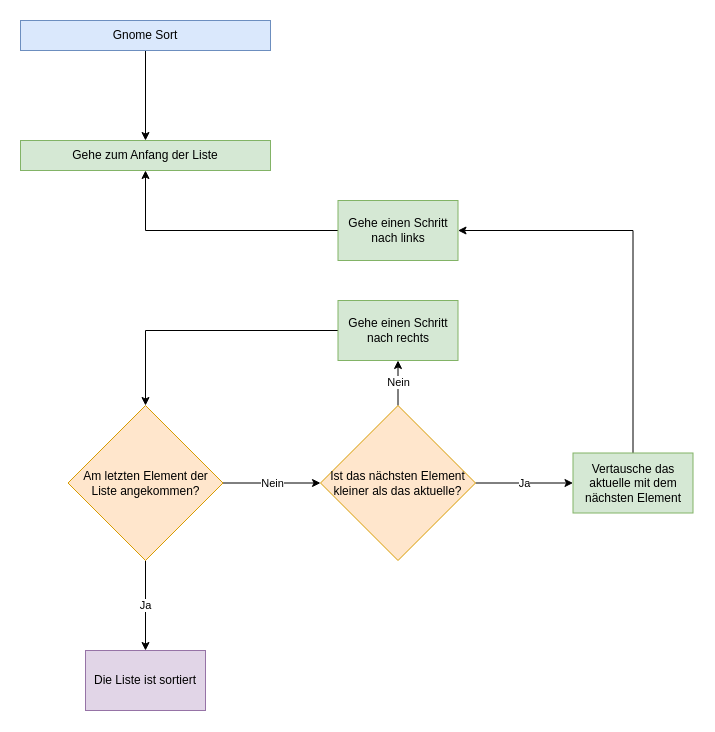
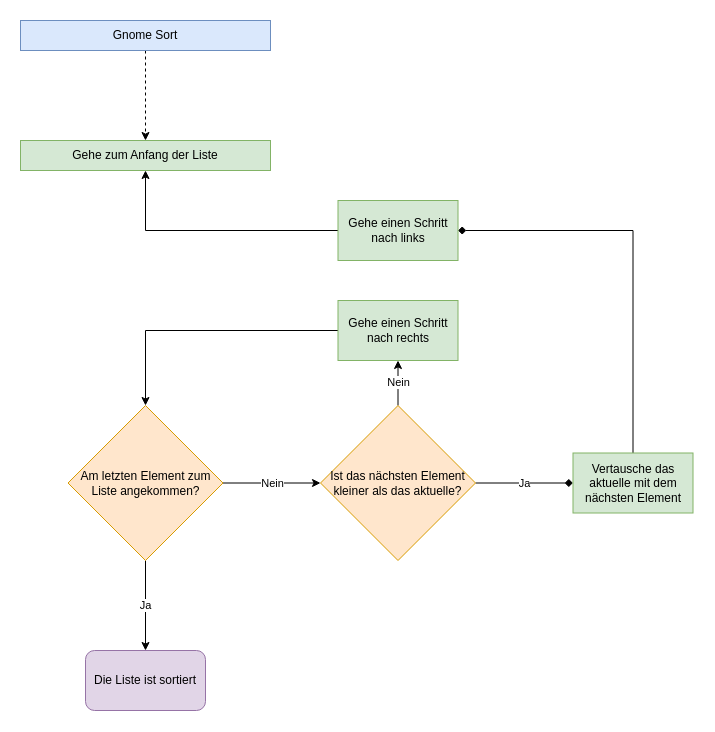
(146, 93) -> (146, 93)
(466, 231) -> (467, 231)
(565, 483) -> (564, 483)
(146, 484) -> (146, 484)
(146, 681) -> (146, 681)
